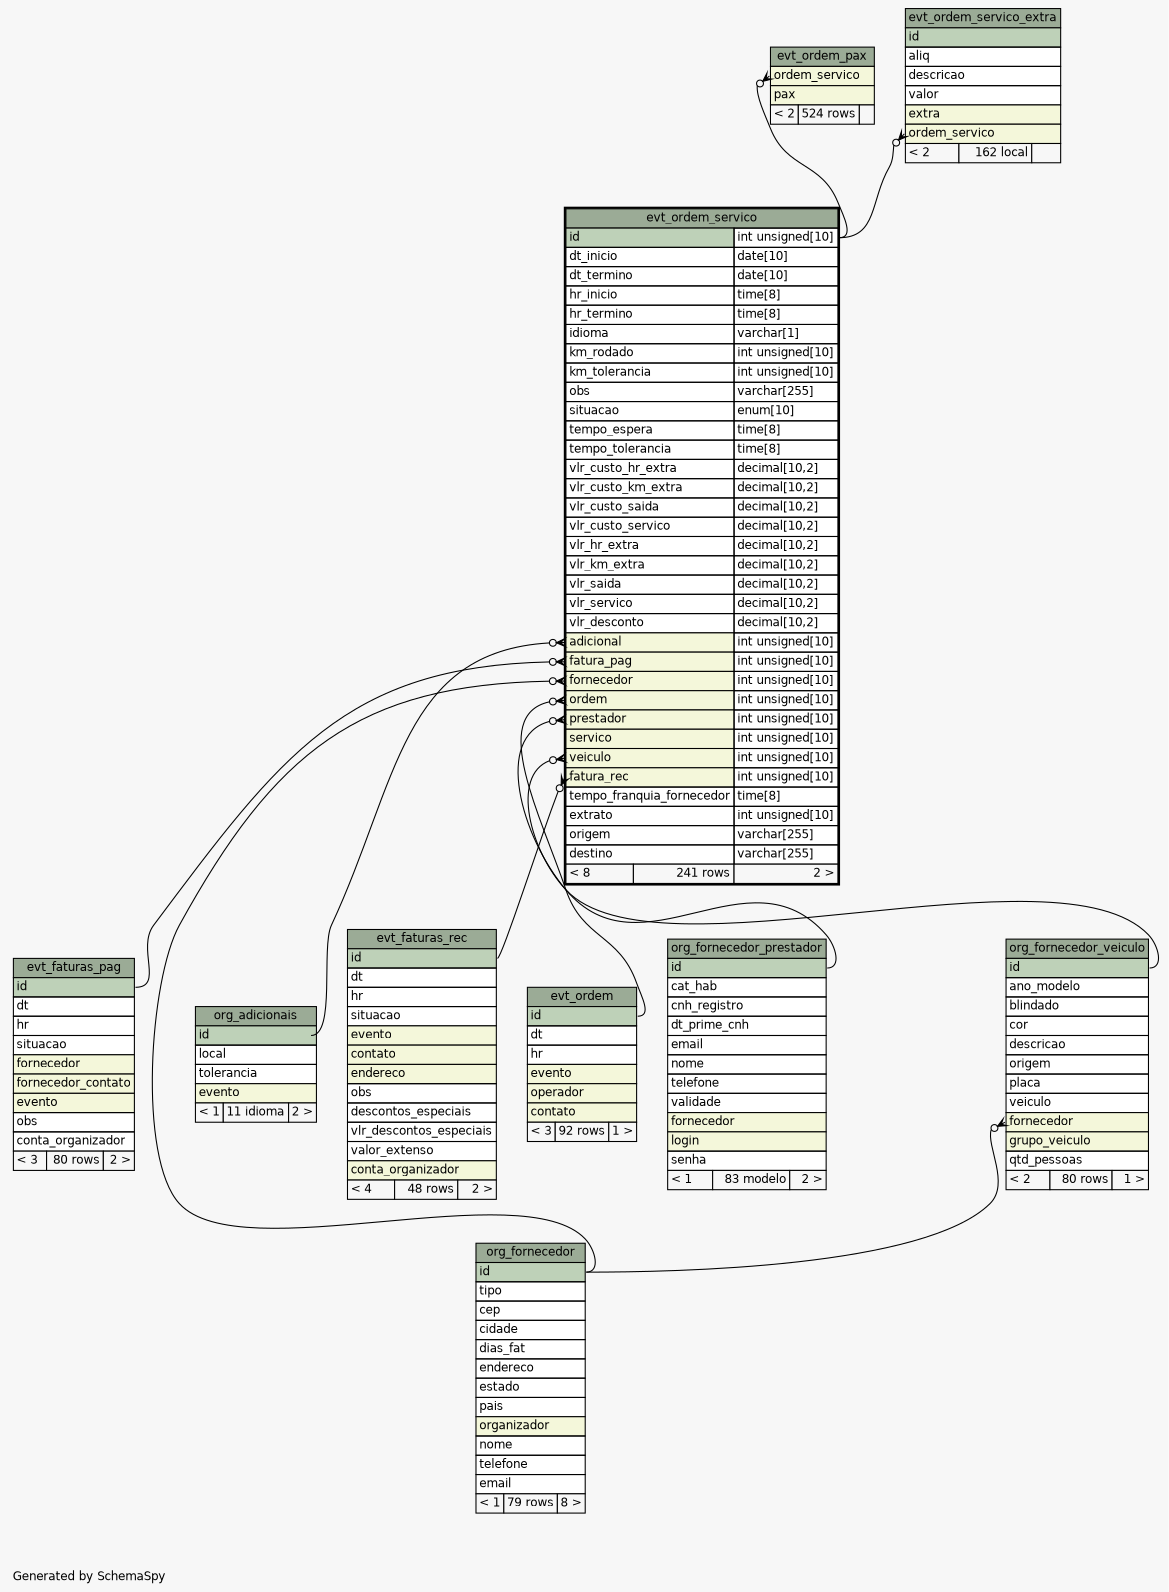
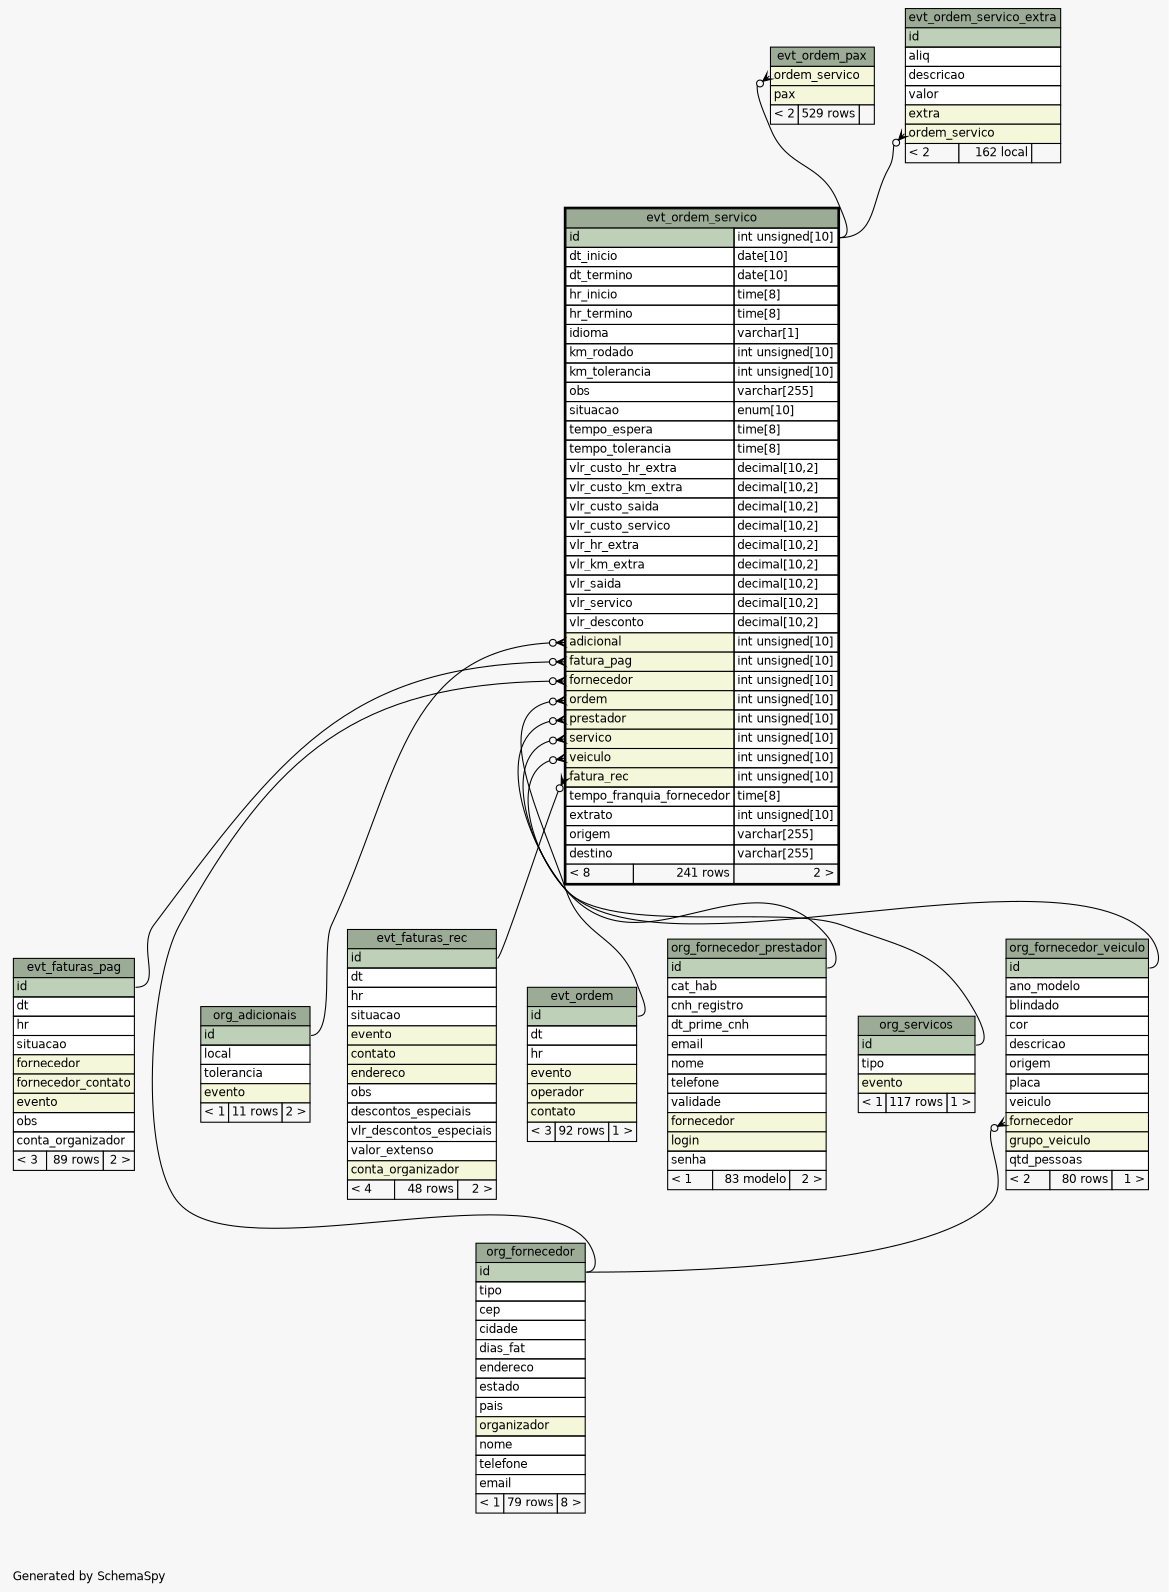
(829, 114) -> (829, 114)
none -> (916, 1064)
(256, 1112) -> (255, 1112)
(77, 1160) -> (77, 1160)
